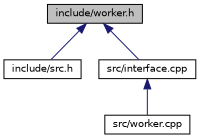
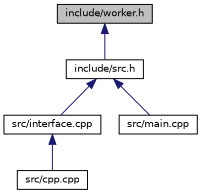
(125, 45) -> (75, 101)
(147, 125) -> (52, 180)
none -> (158, 125)
